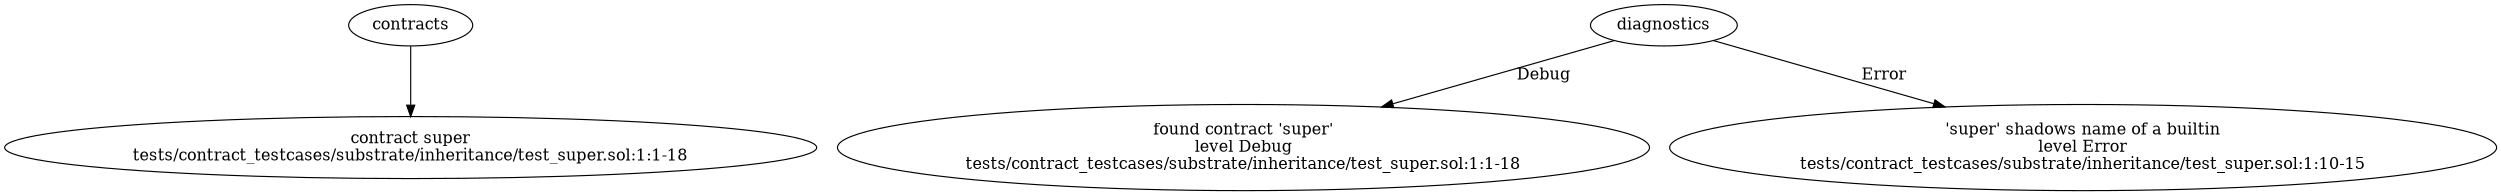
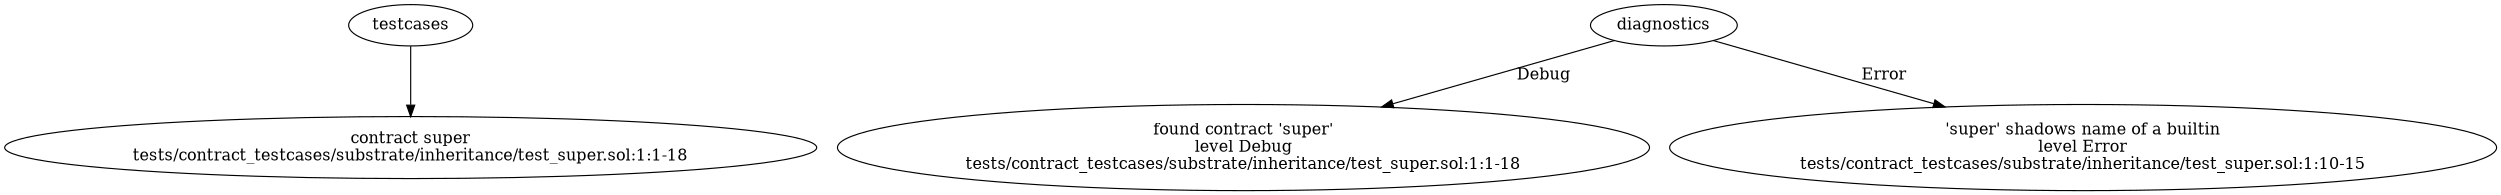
(411, 25) -> (411, 25)
